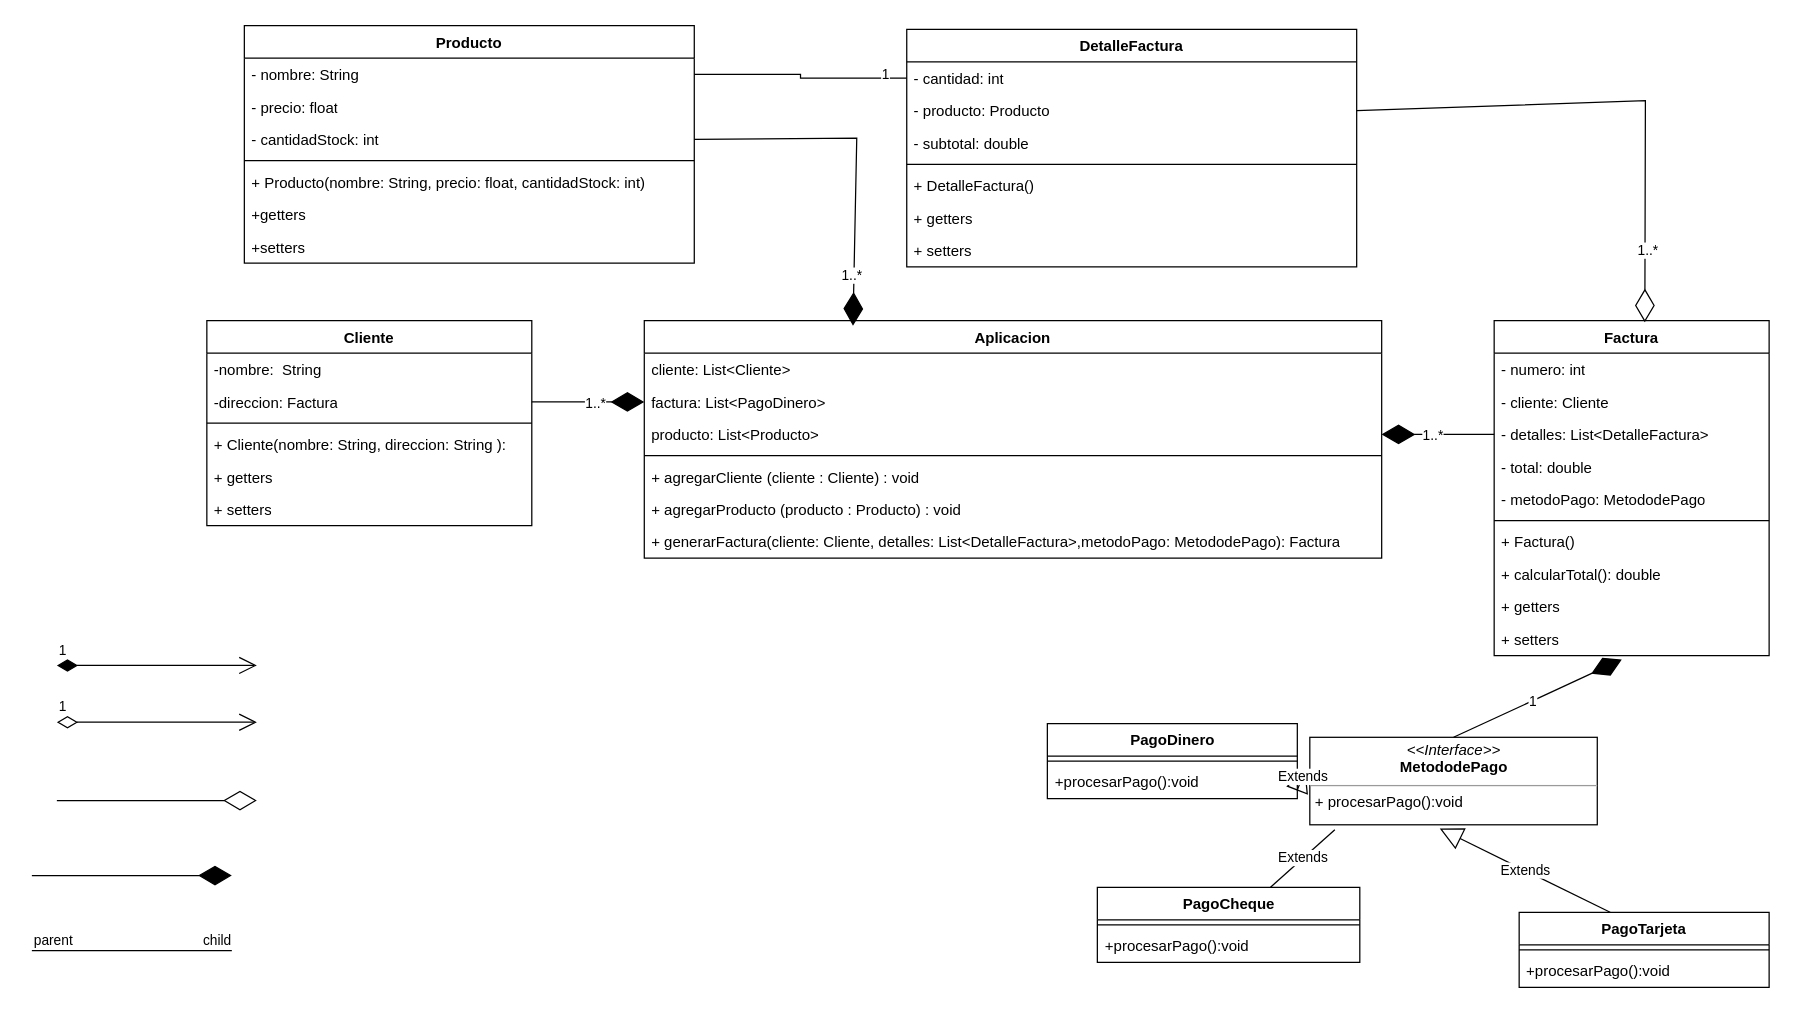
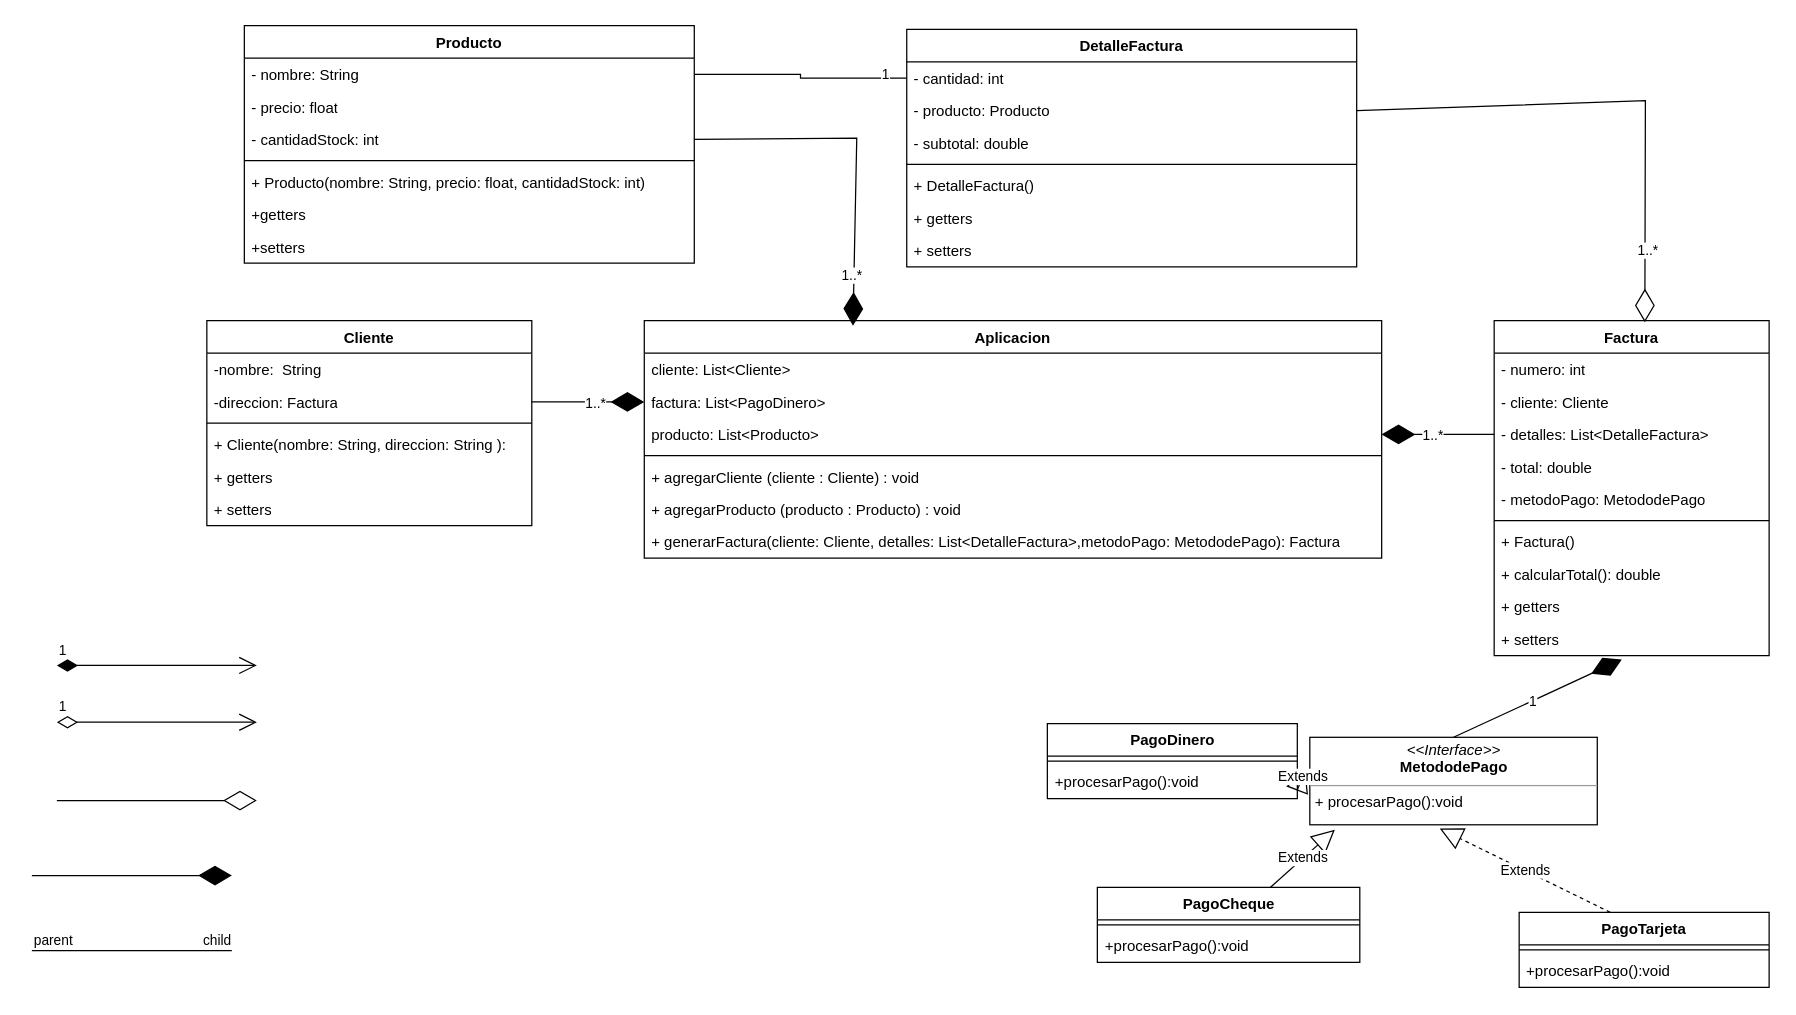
(1325, 839) -> (1317, 846)
(1574, 895) -> (1574, 895)
